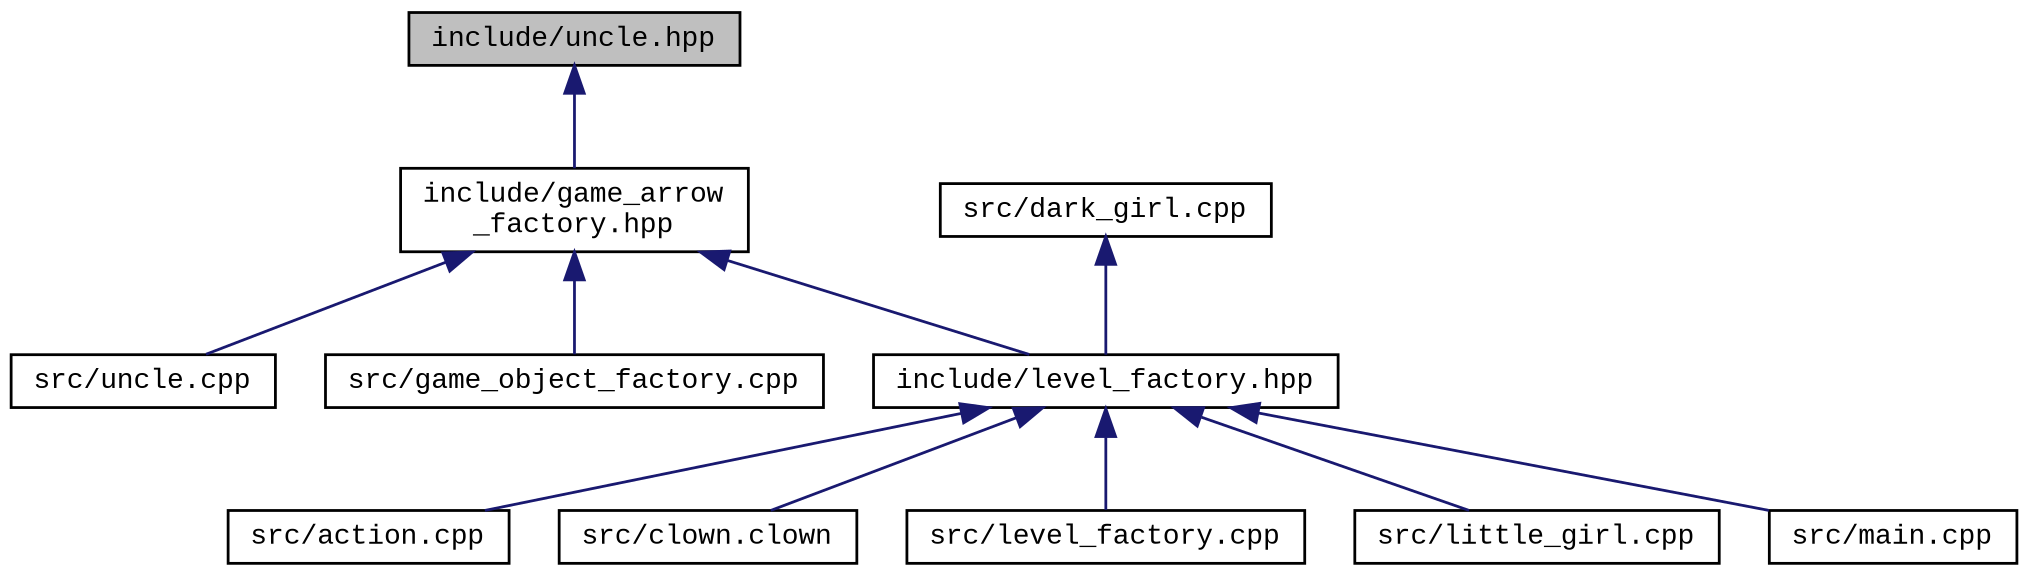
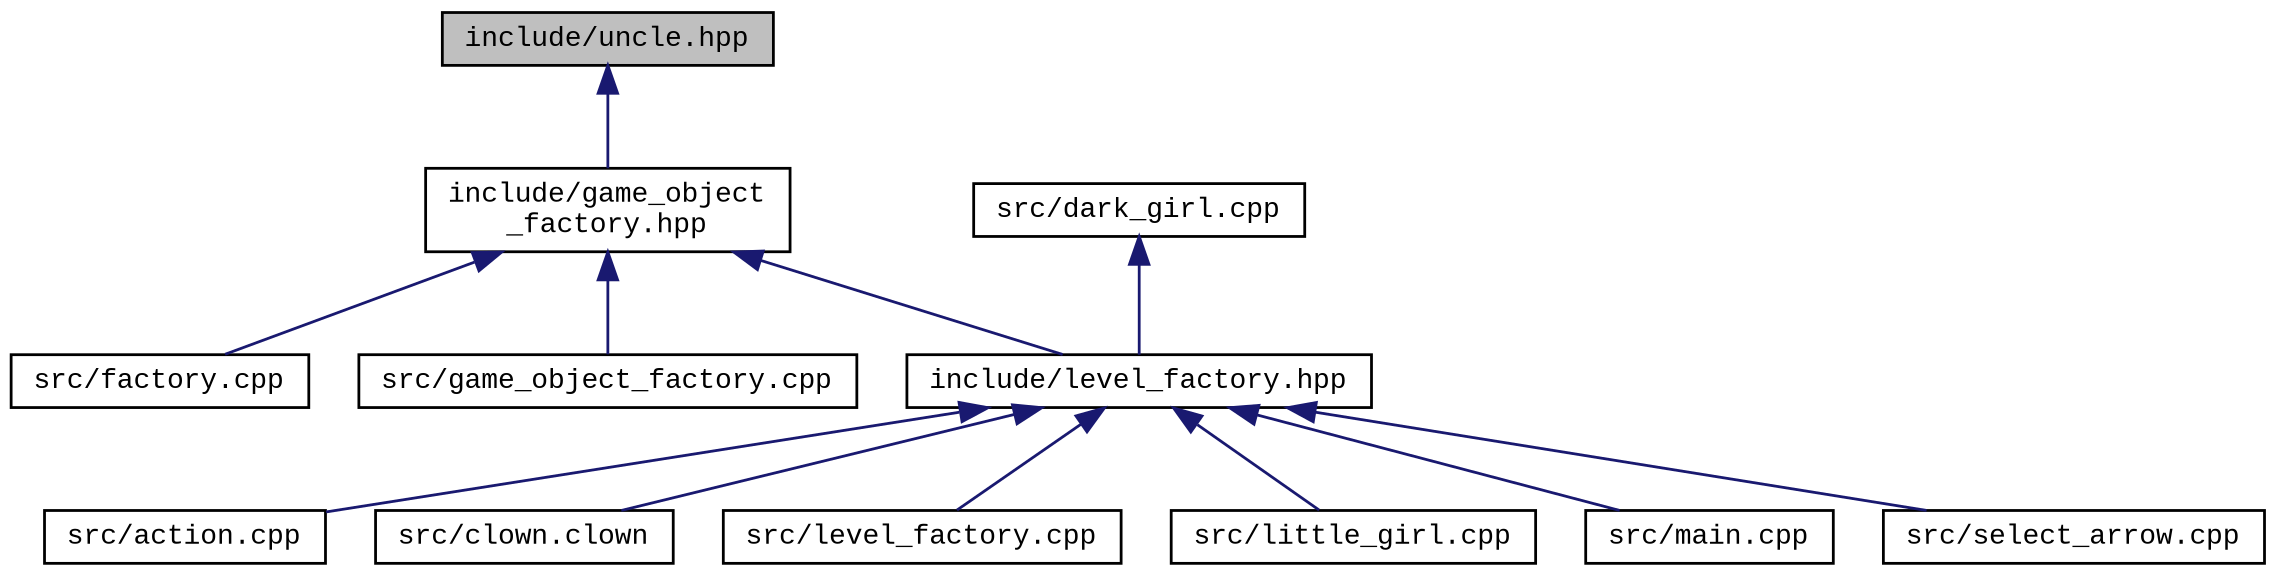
(574, 210) -> (608, 210)
(143, 381) -> (160, 381)
none -> (2074, 537)
